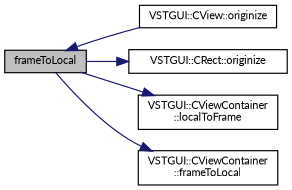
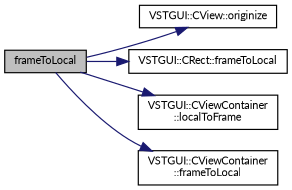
(109, 36) -> (132, 46)
(208, 61) -> (208, 61)
